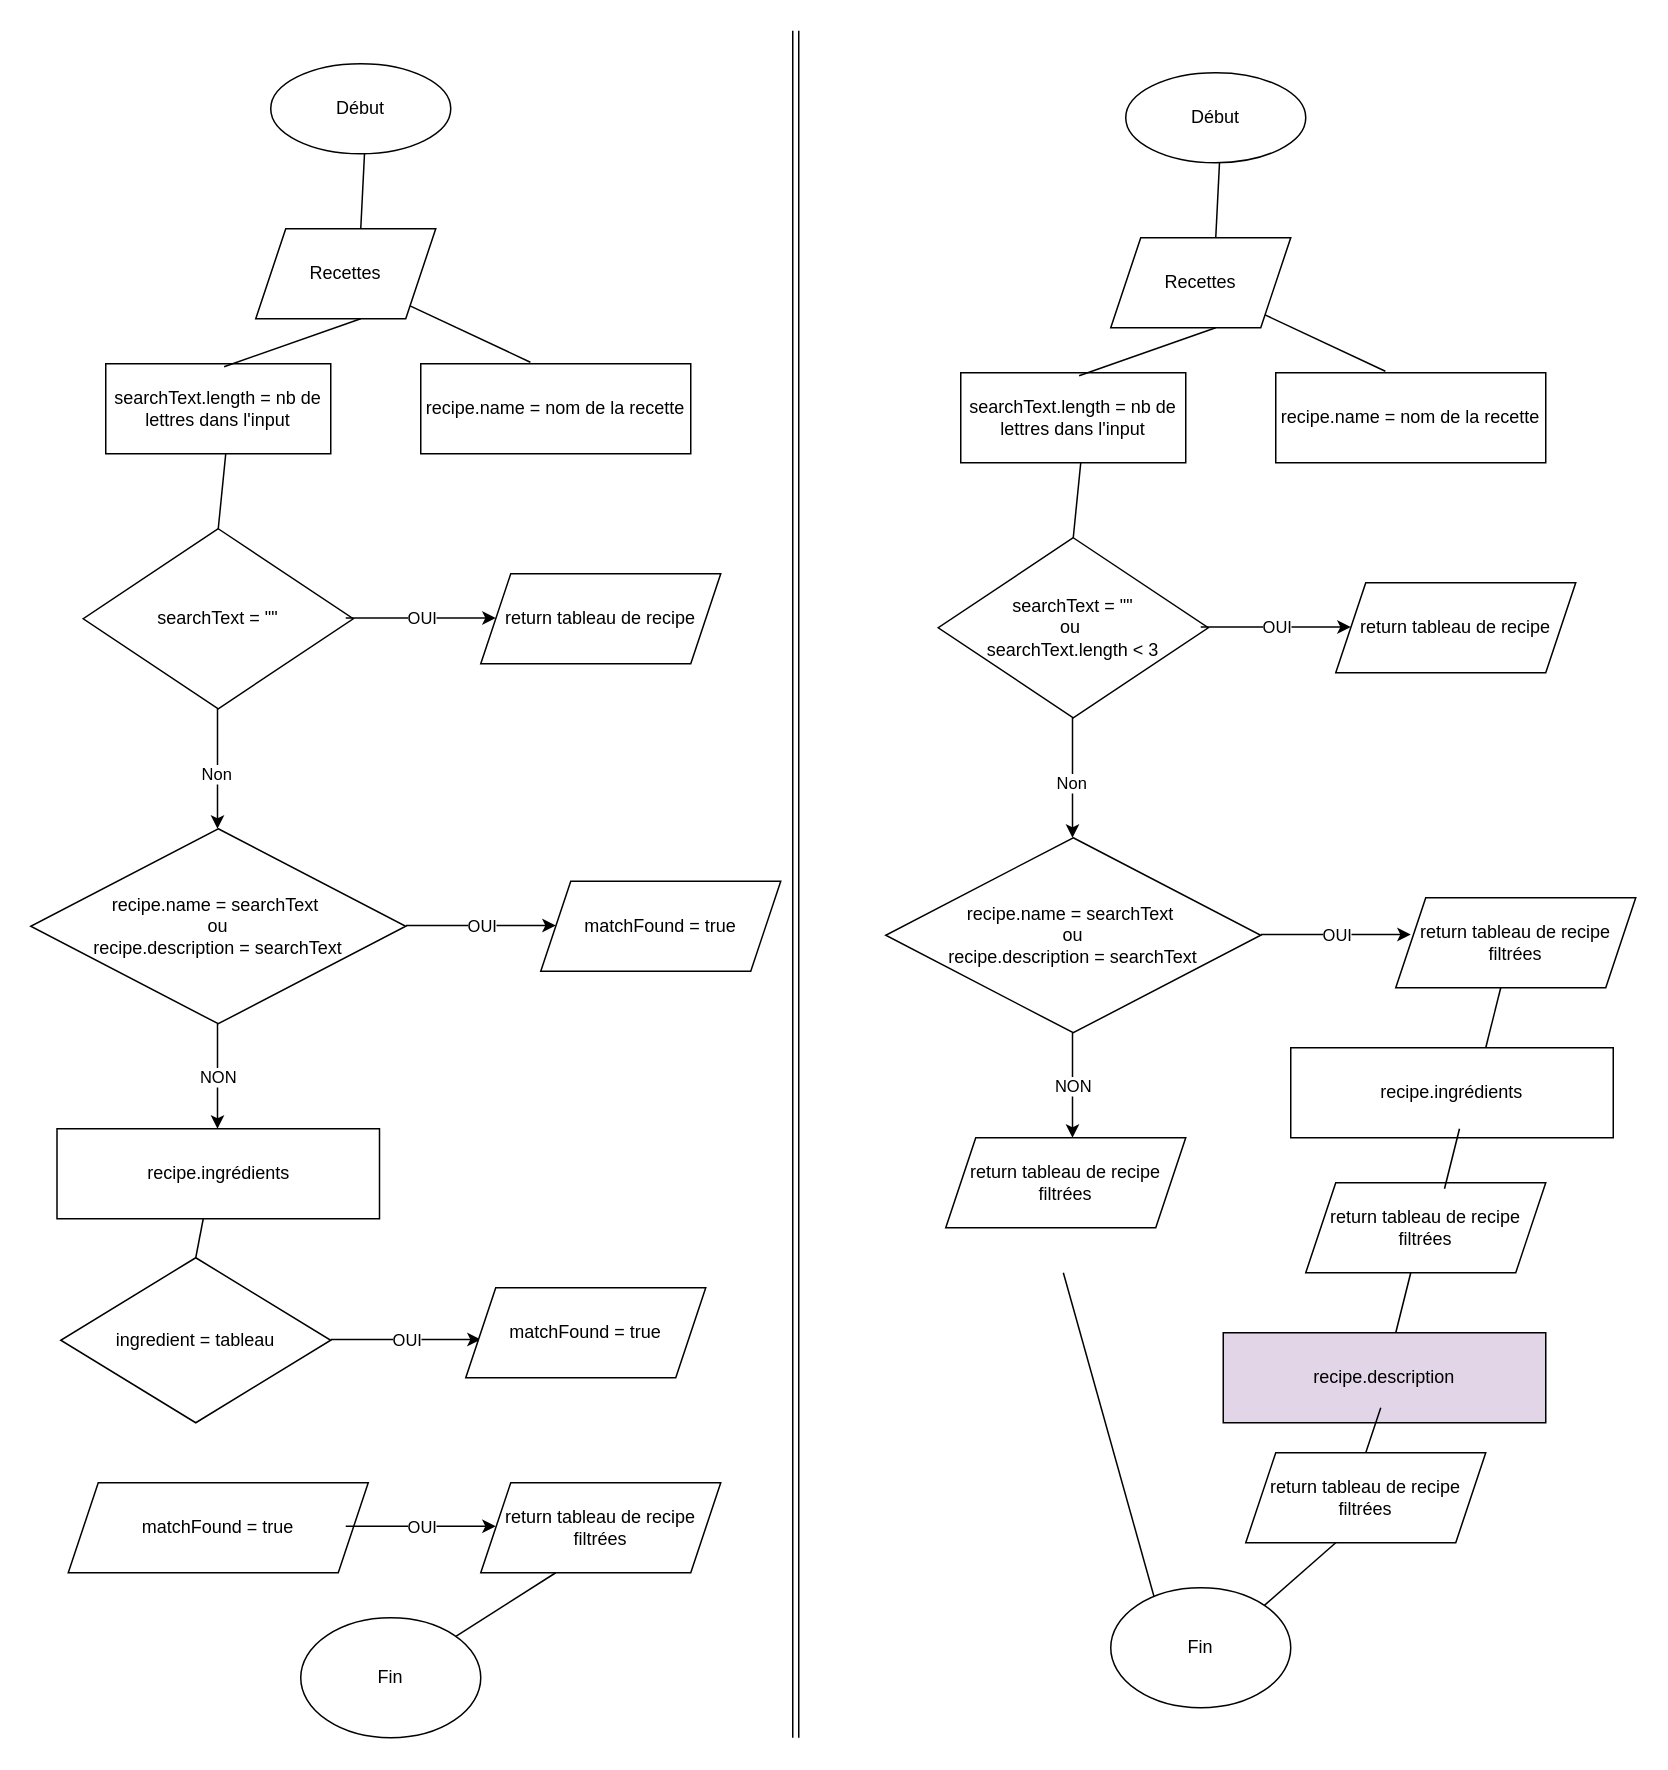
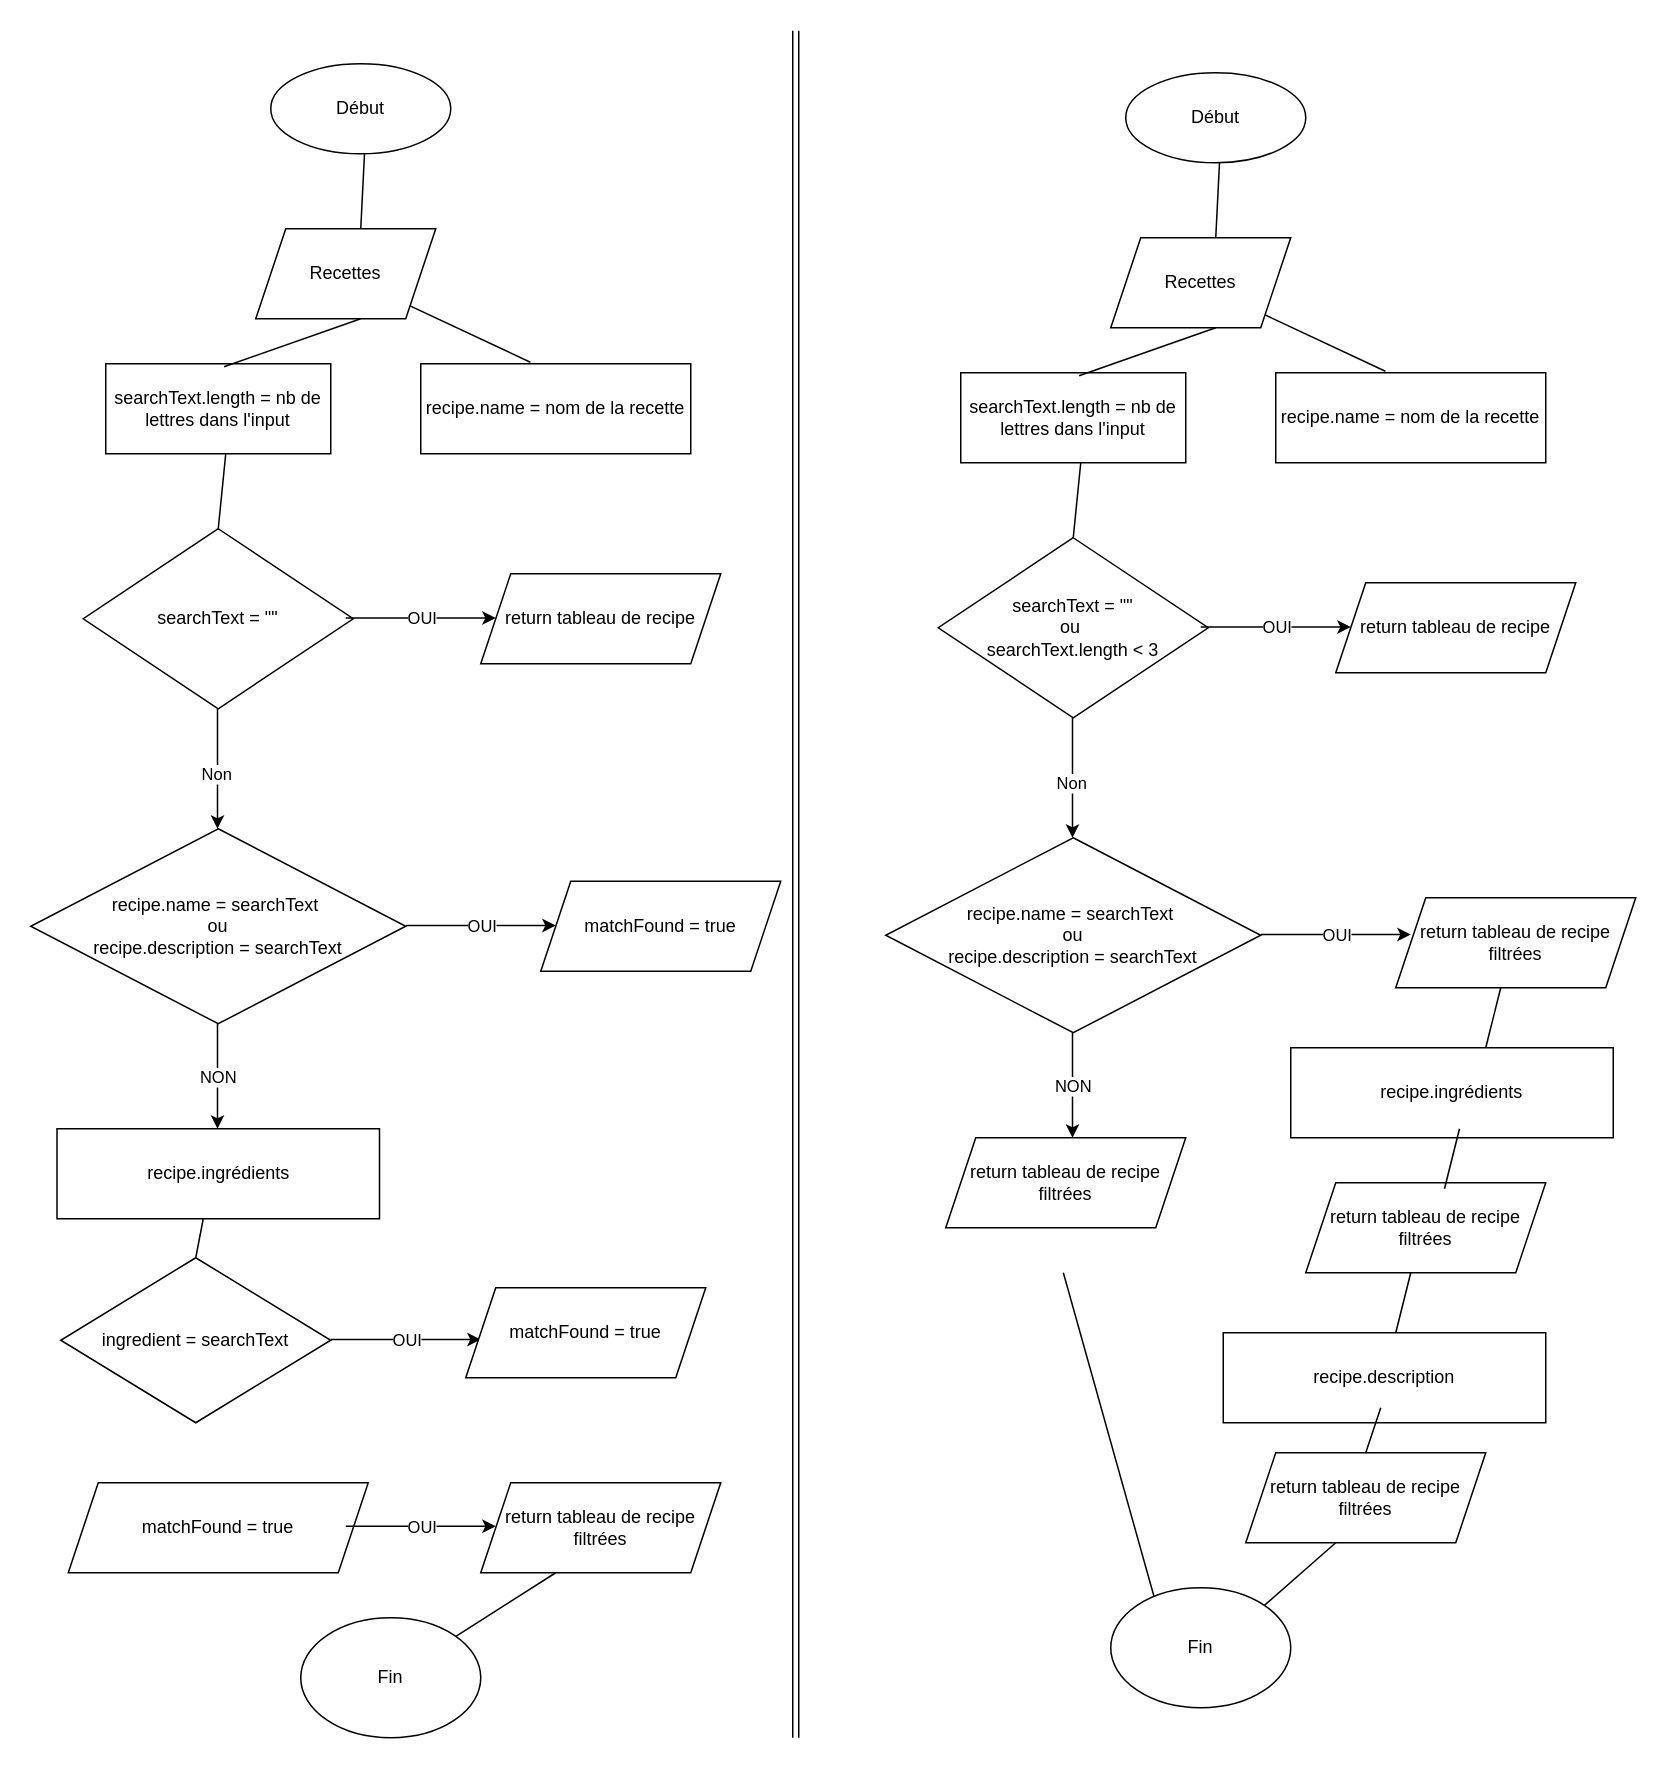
(196, 1340) -> (196, 1340)
(1385, 1378) -> (1385, 1378)
